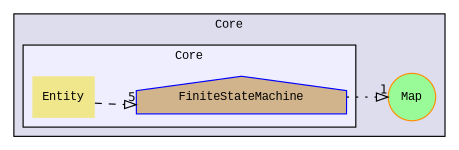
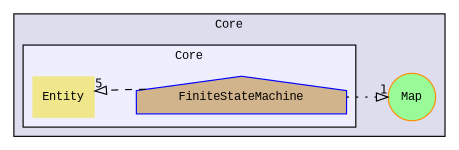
(110, 104) -> (126, 90)
